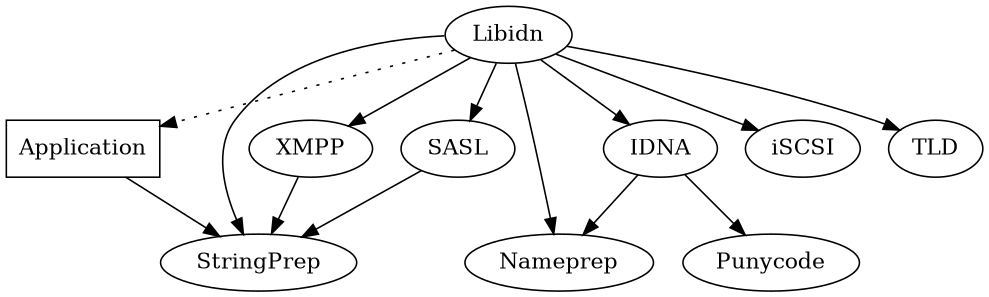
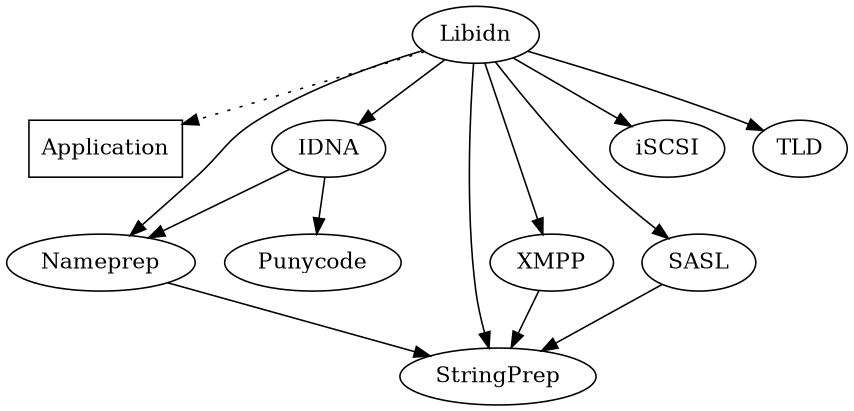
(166, 203) -> (291, 317)
